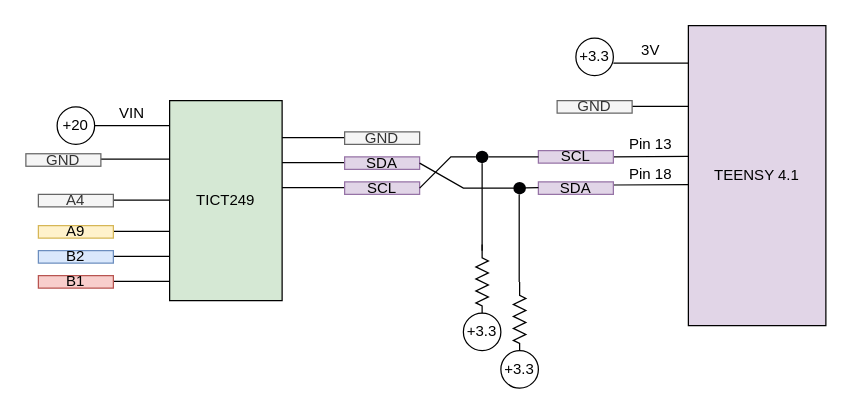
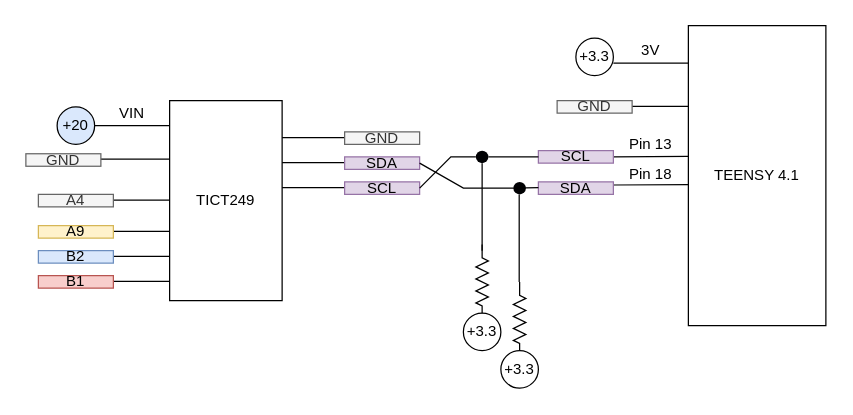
(76, 126) -> (76, 126)
(757, 176) -> (757, 176)
(226, 201) -> (226, 201)
